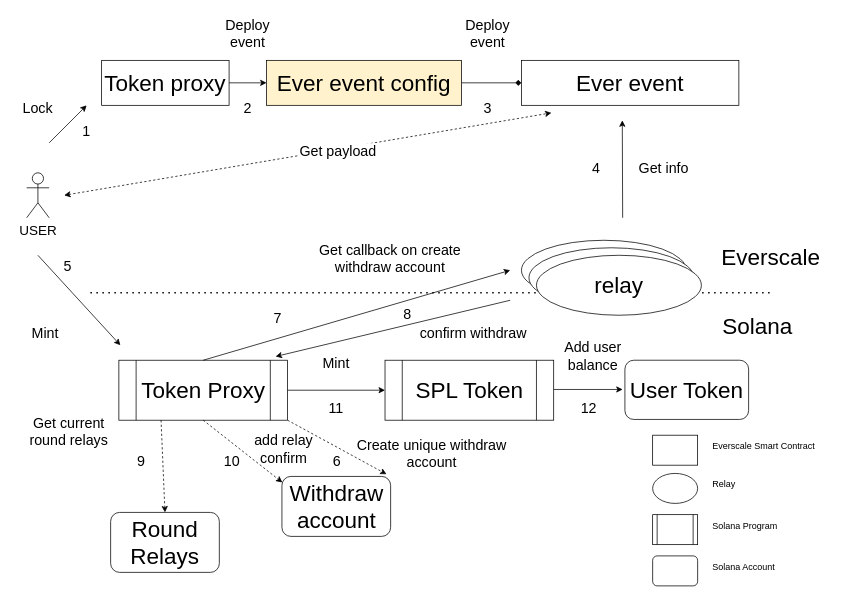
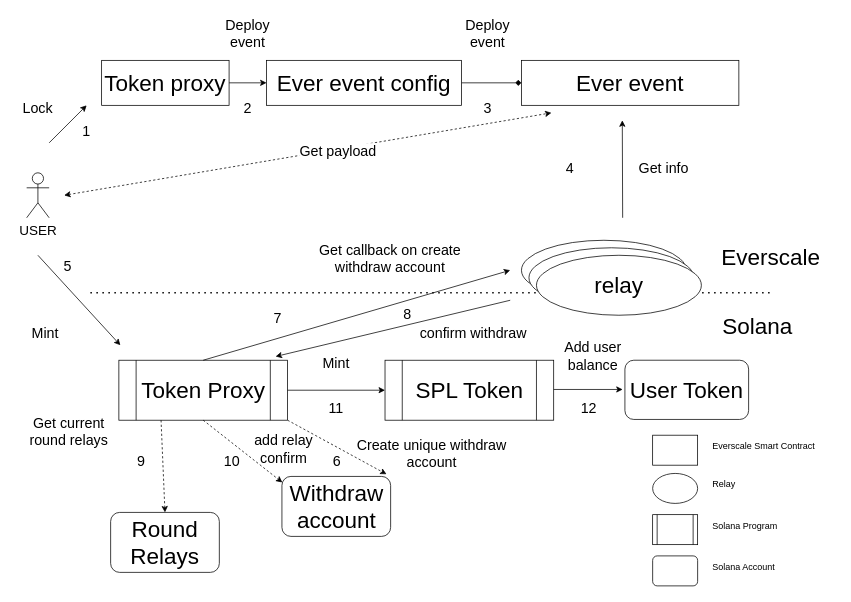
(364, 83) -> (364, 83)
(597, 169) -> (570, 169)
